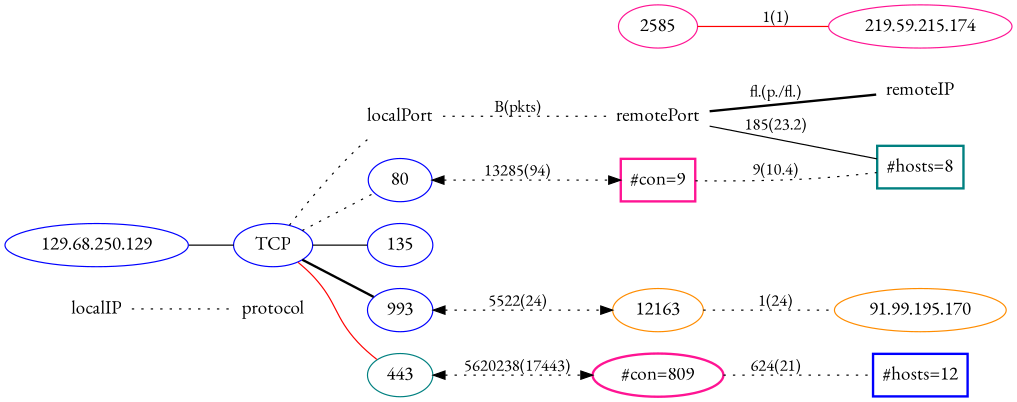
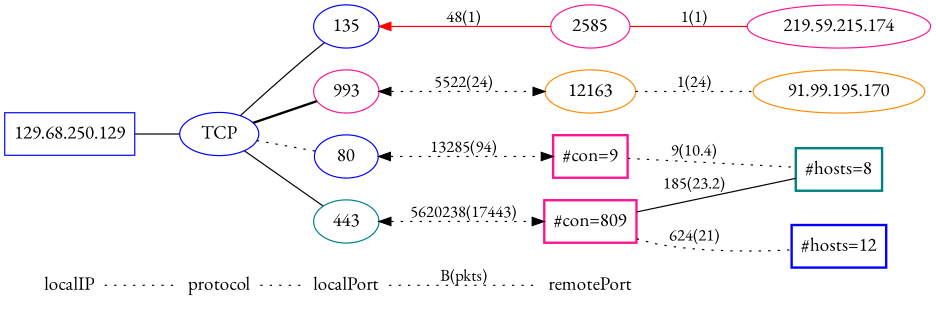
none -> (471, 26)
(920, 90) -> none
(793, 143) -> (716, 195)
(327, 180) -> (282, 285)
(97, 245) -> (70, 134)
(400, 310) -> (346, 91)
(337, 311) -> (284, 178)
(658, 375) -> (590, 221)
